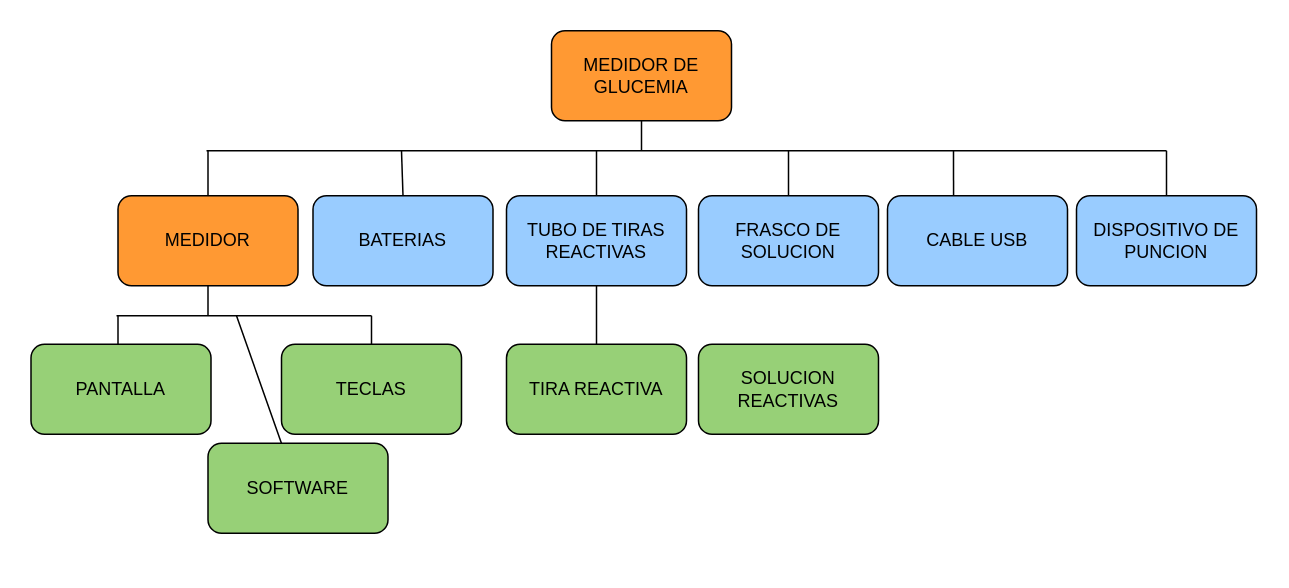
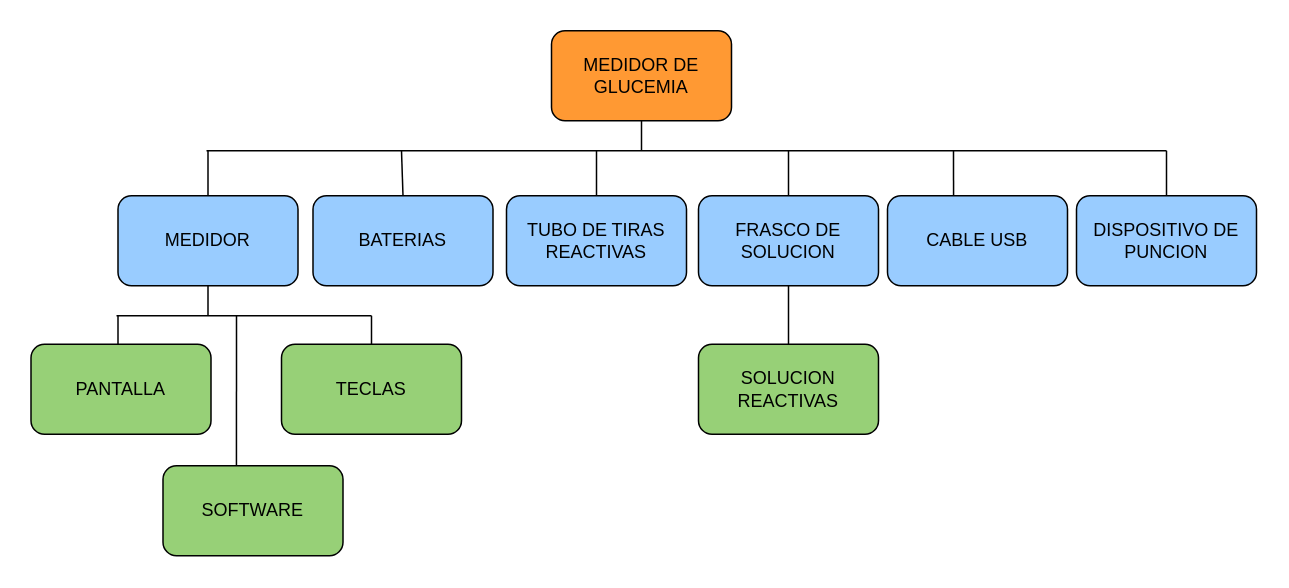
(208, 241) -> (208, 241)
(596, 315) -> none
none -> (788, 315)
(596, 389) -> none
(298, 488) -> (253, 511)
